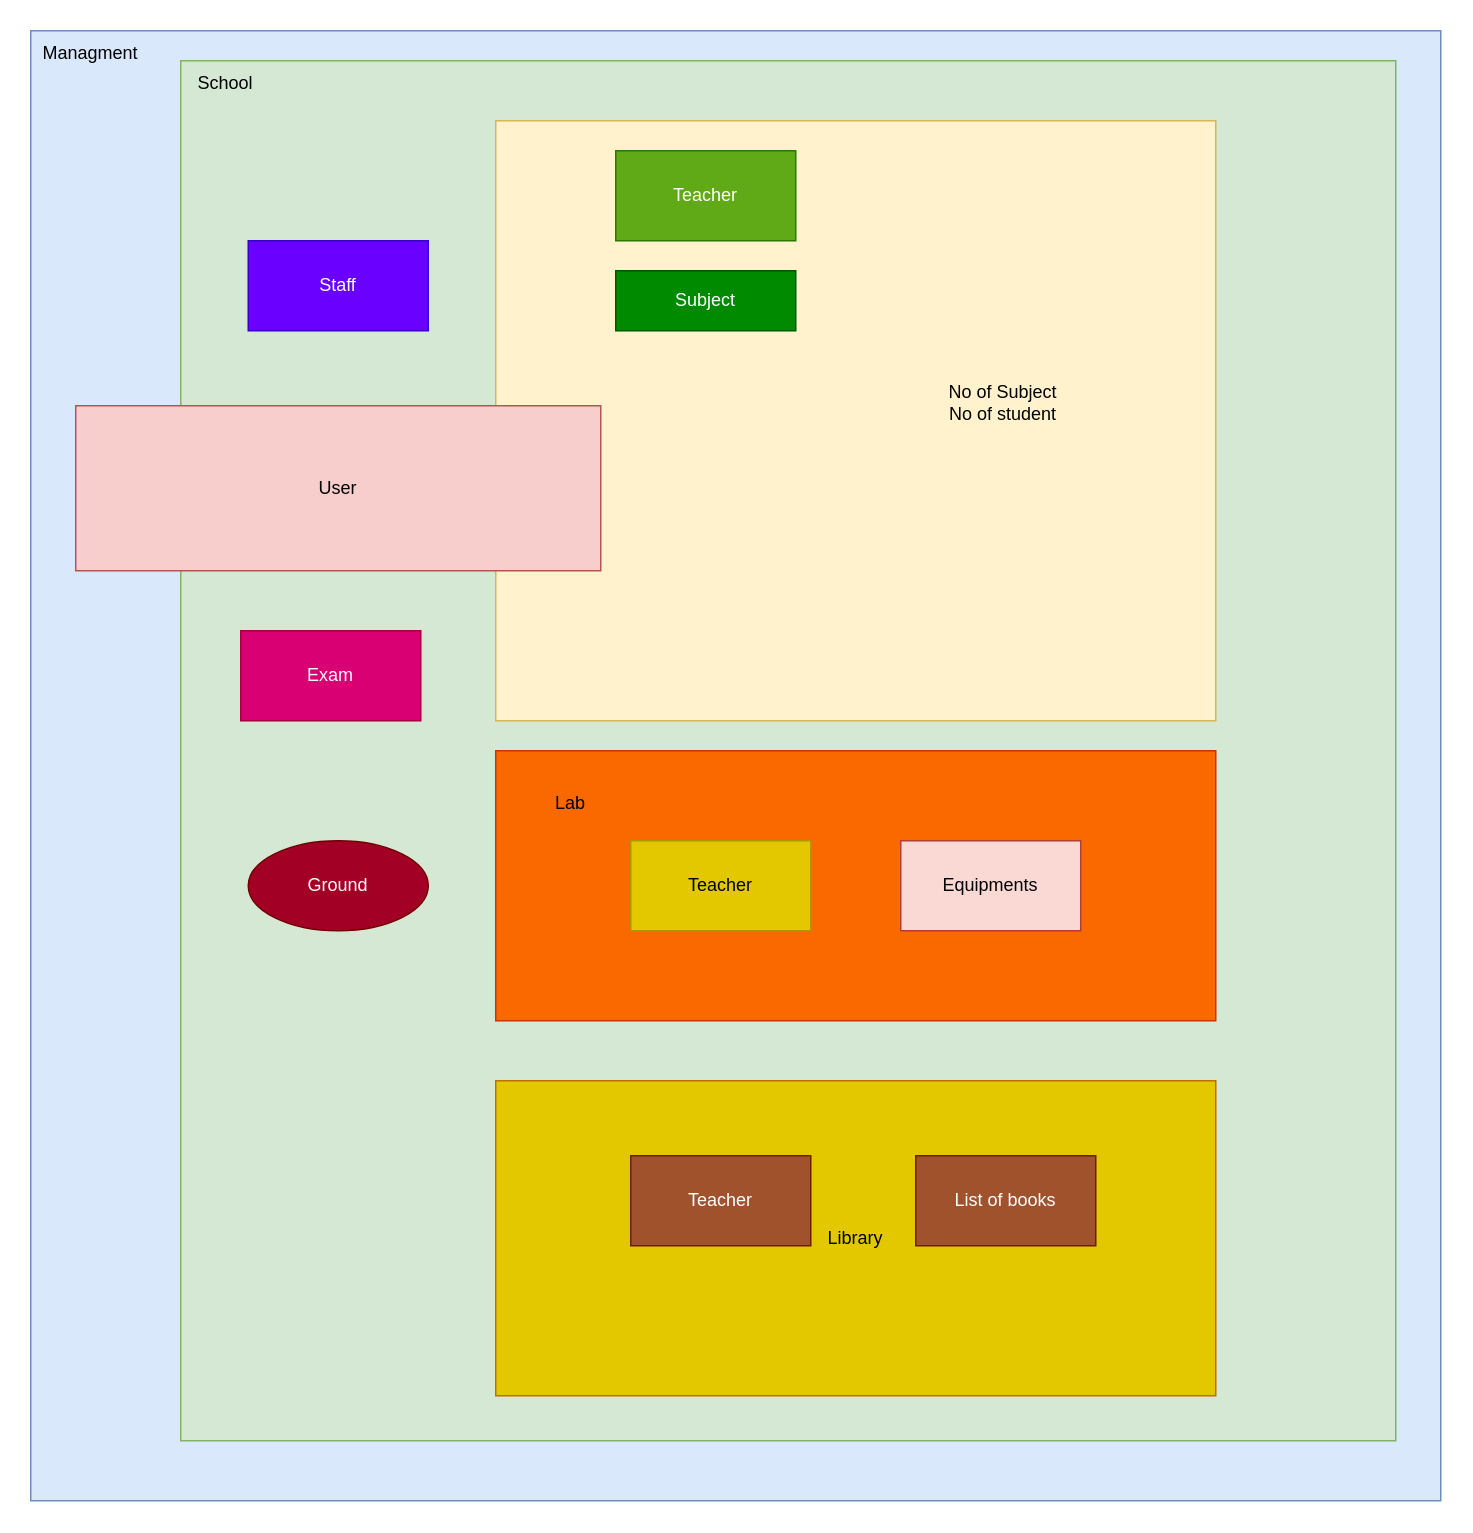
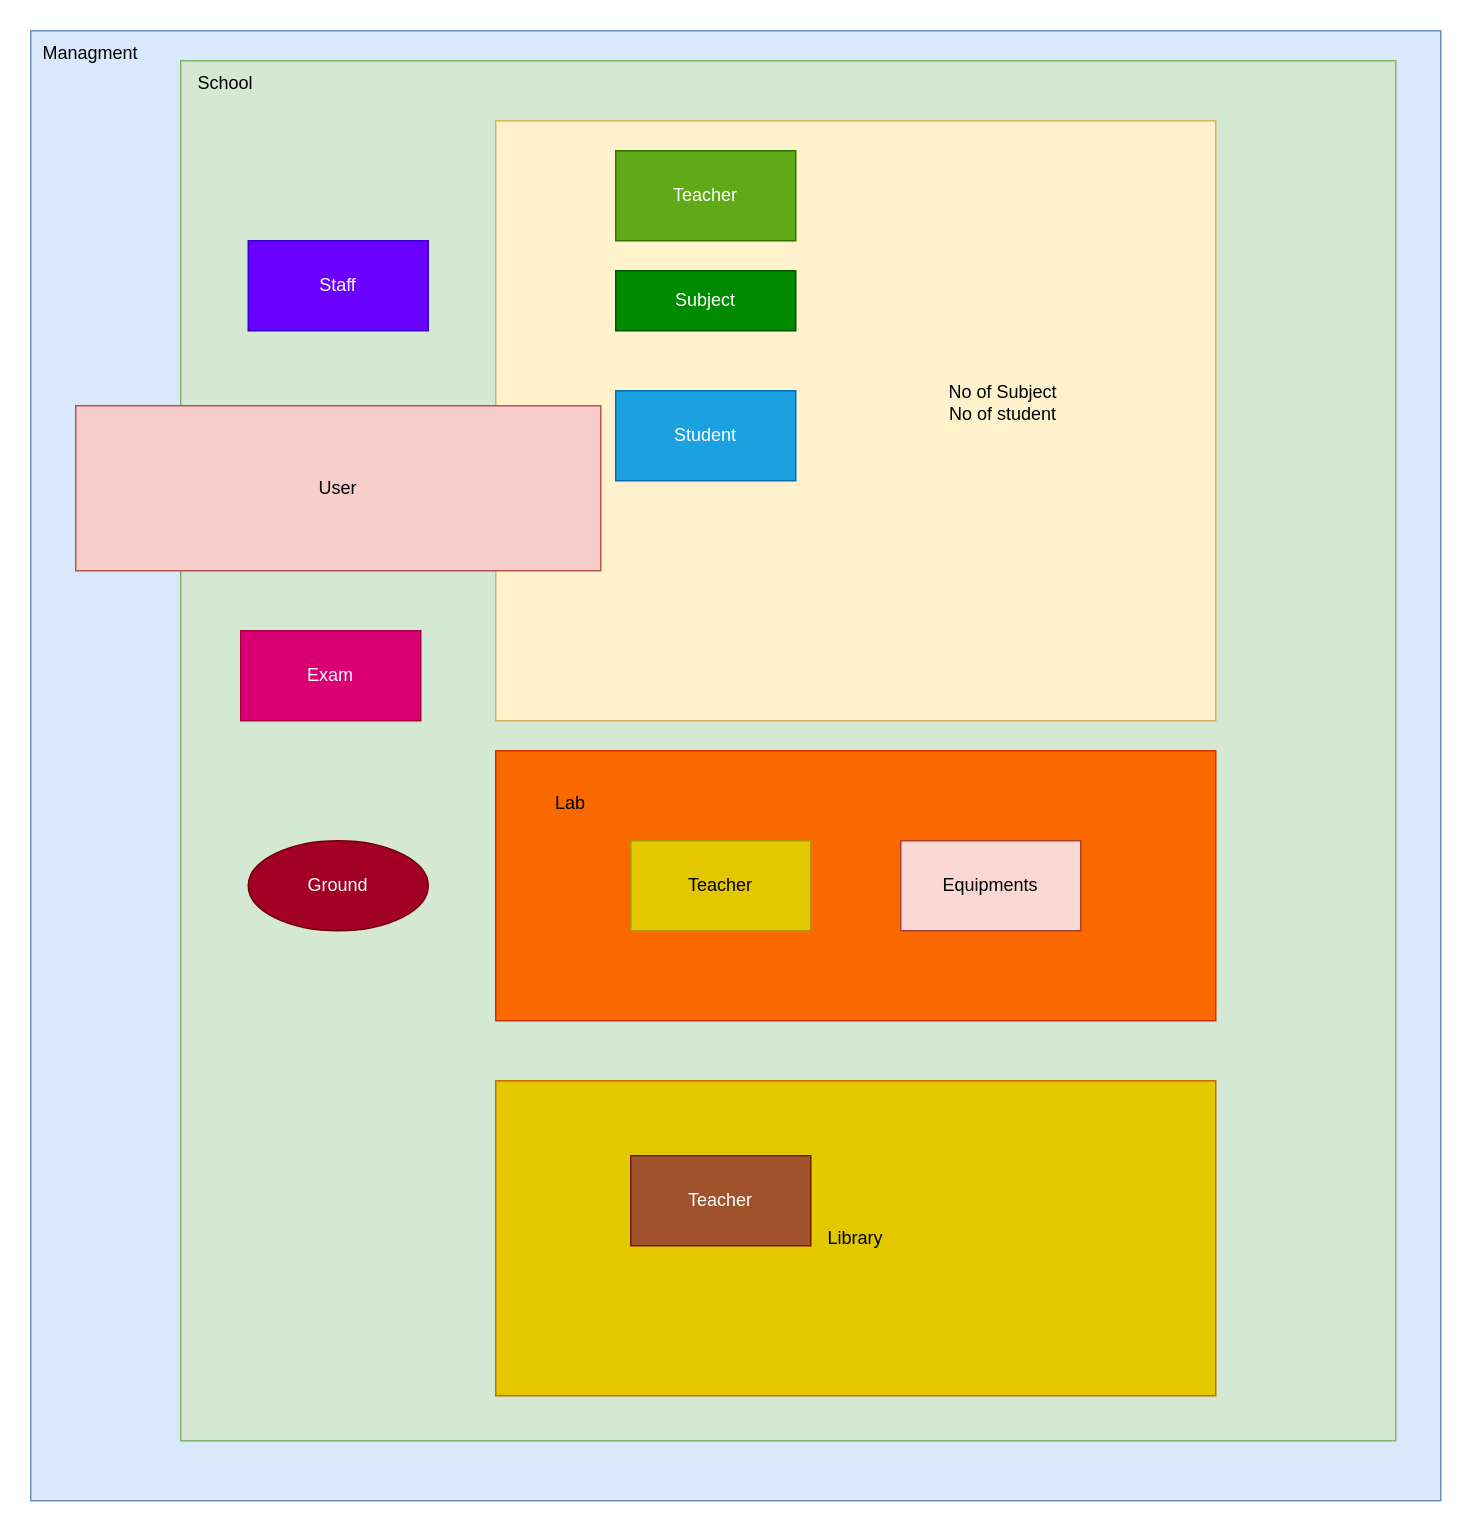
none -> (706, 436)
(1006, 1201) -> none
